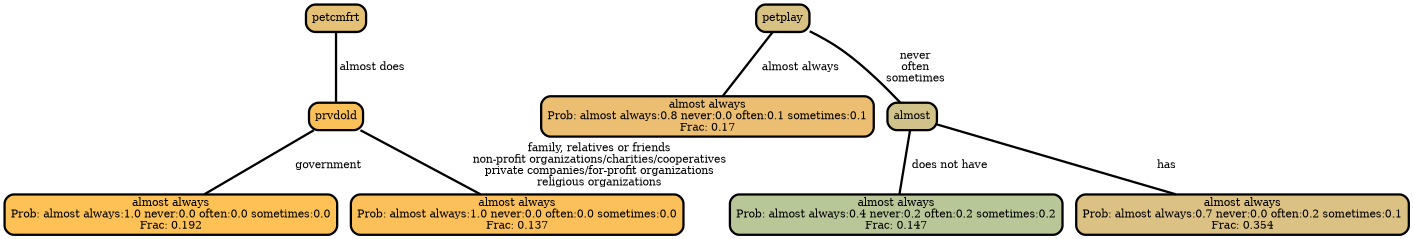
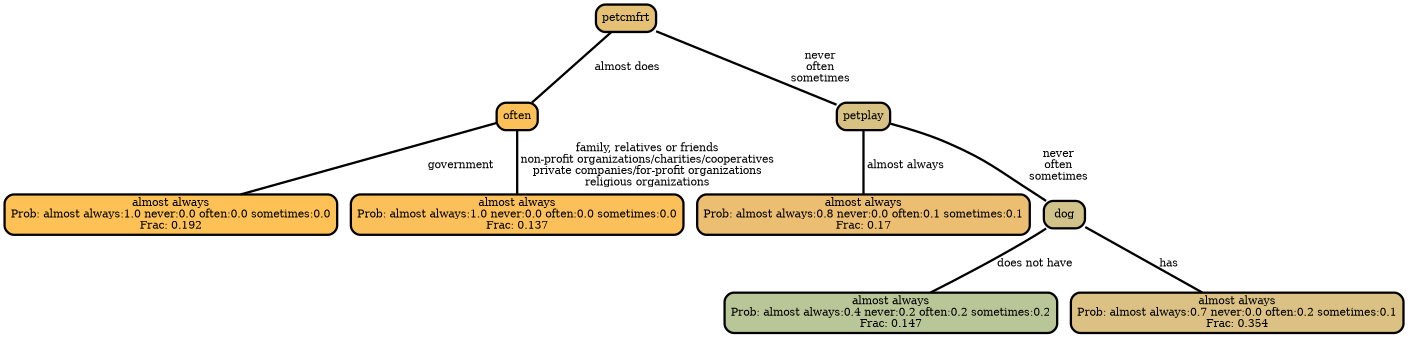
none -> (746, 68)
(336, 116) -> (517, 116)
(912, 116) -> (1064, 215)
